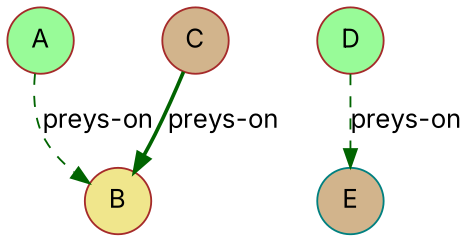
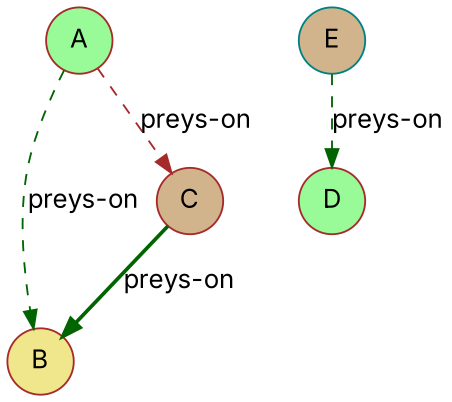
(350, 112) -> (332, 112)
none -> (129, 113)
